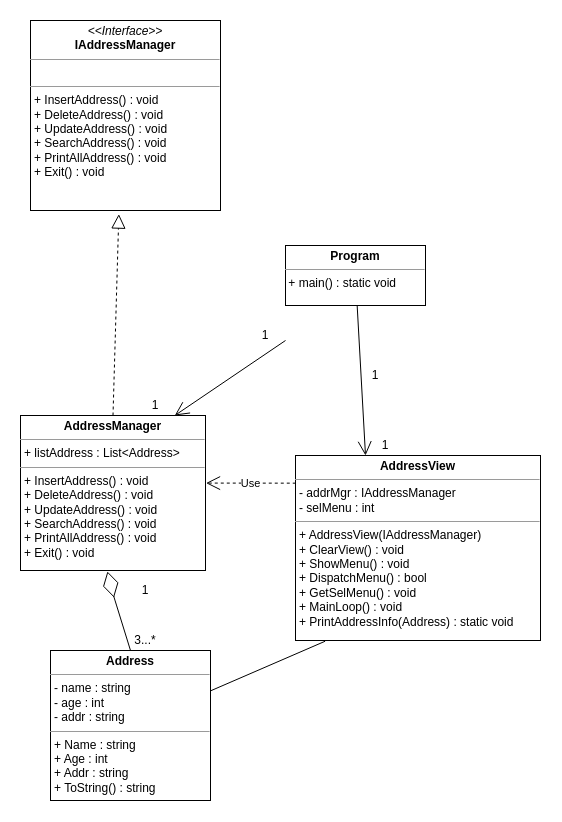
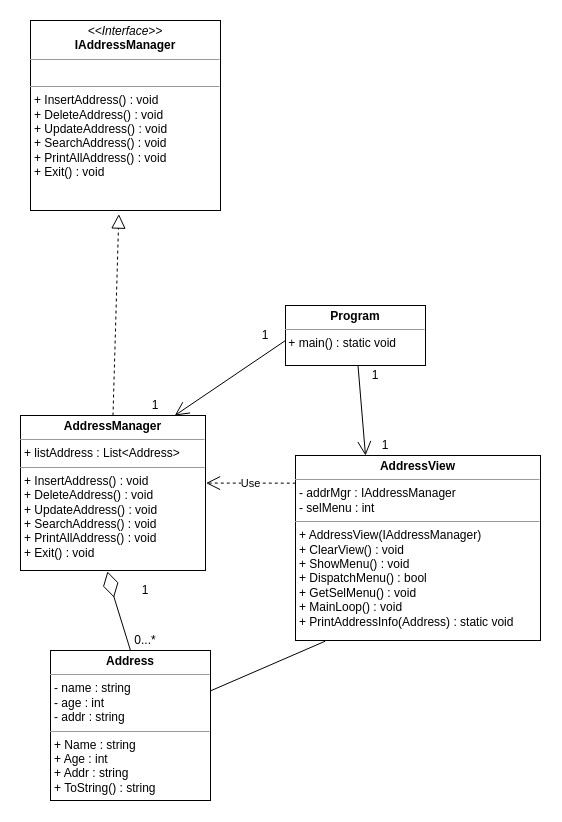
(356, 276) -> (356, 336)
(146, 641) -> (146, 641)
